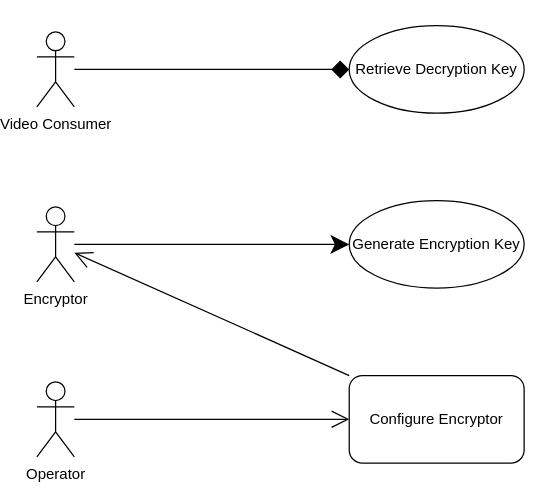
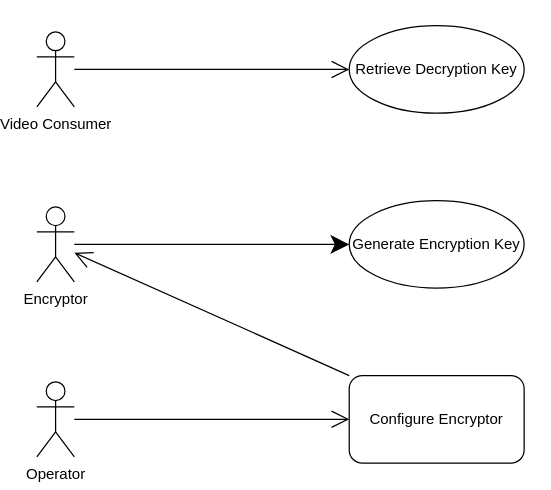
(331, 69) -> (338, 69)
